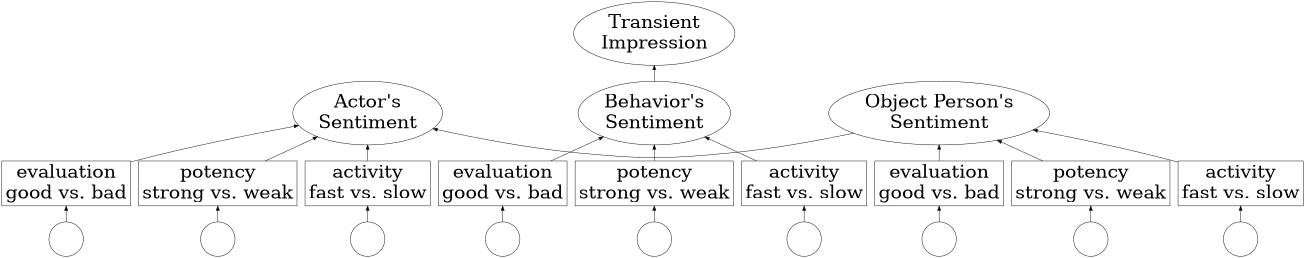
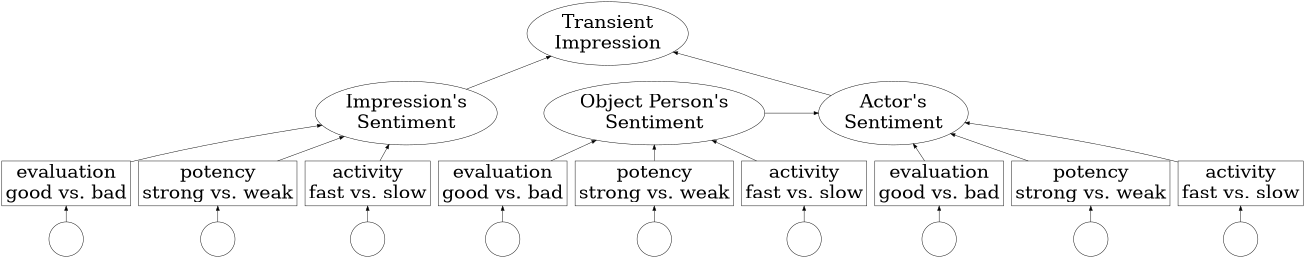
none -> (754, 74)
(654, 113) -> (406, 113)
